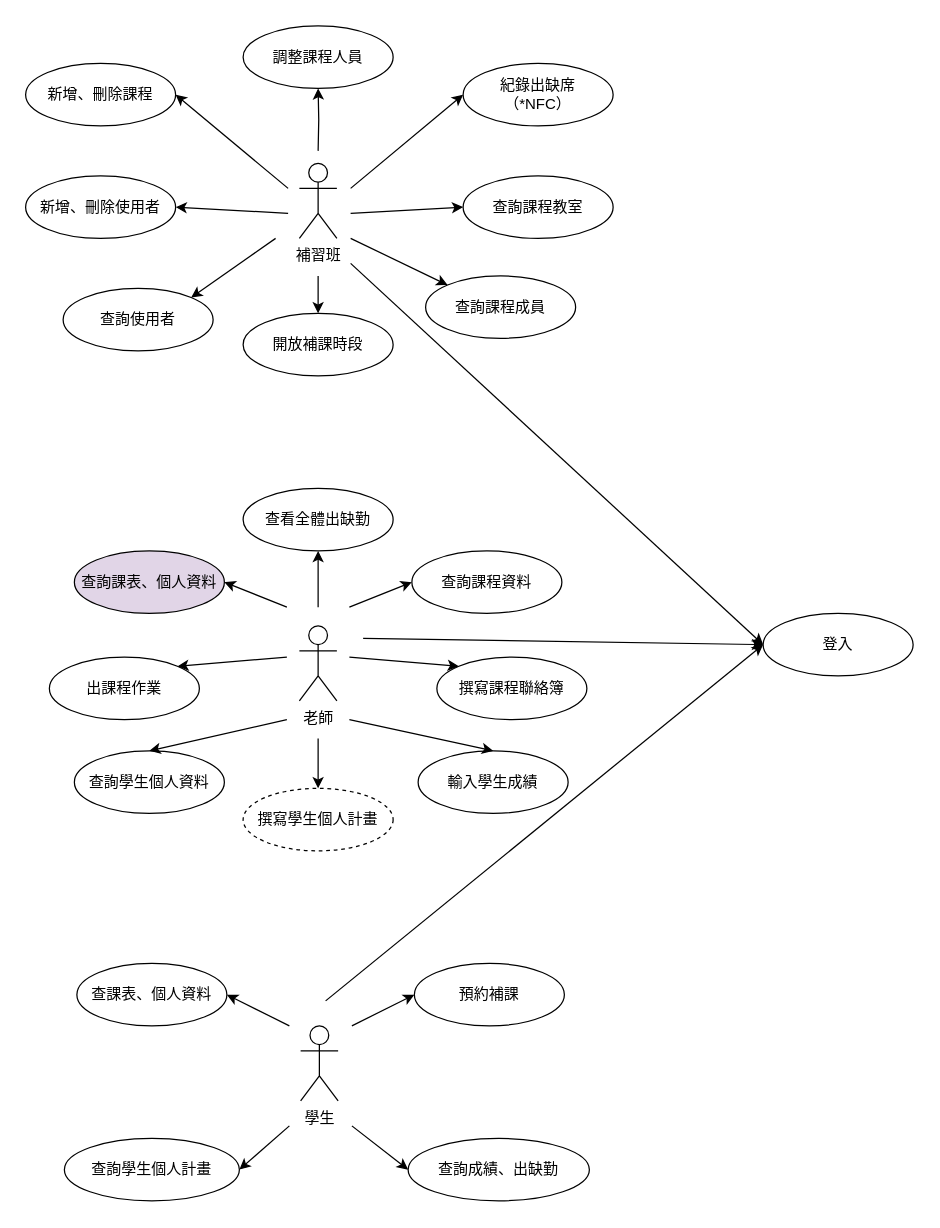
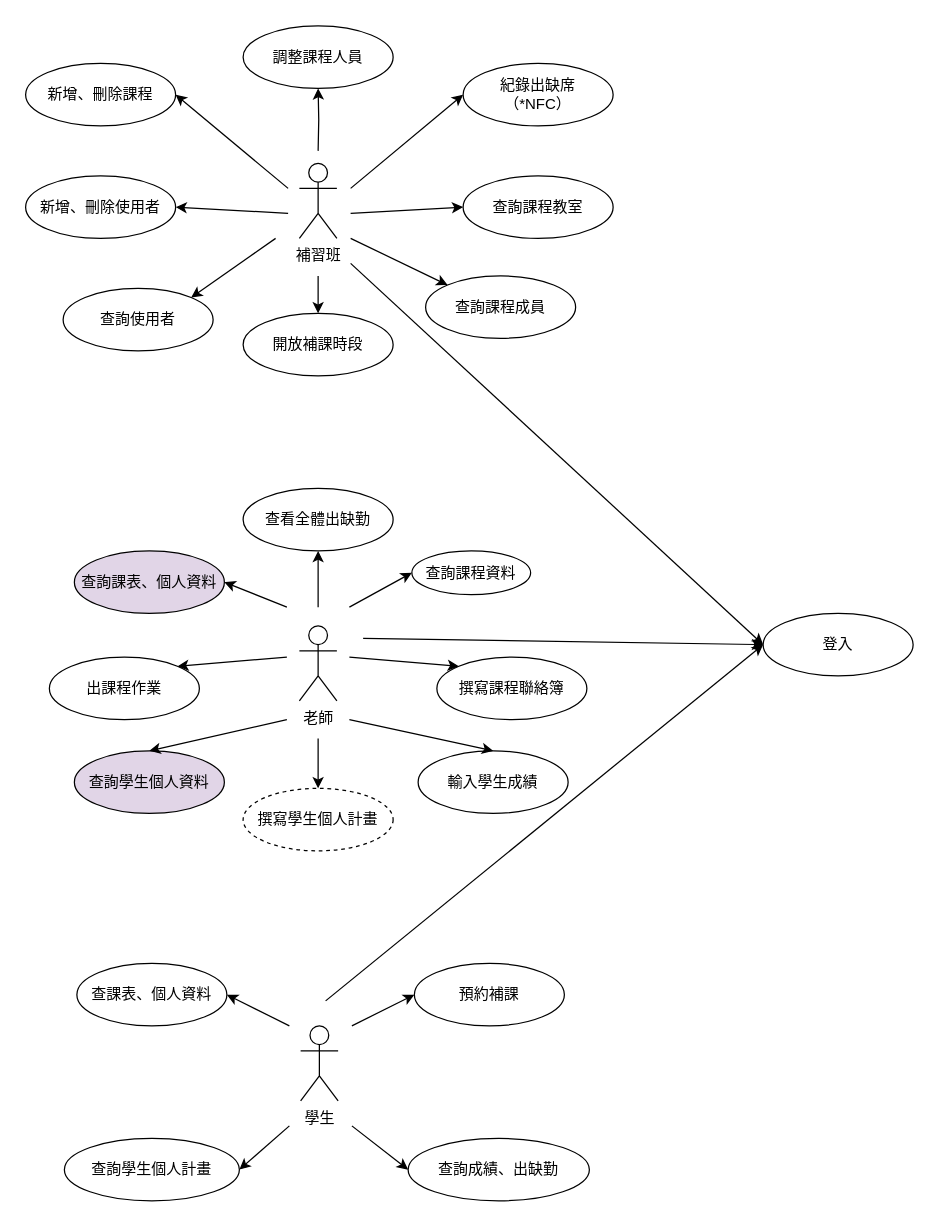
(487, 582) -> (471, 573)
(149, 782) -> (149, 782)
